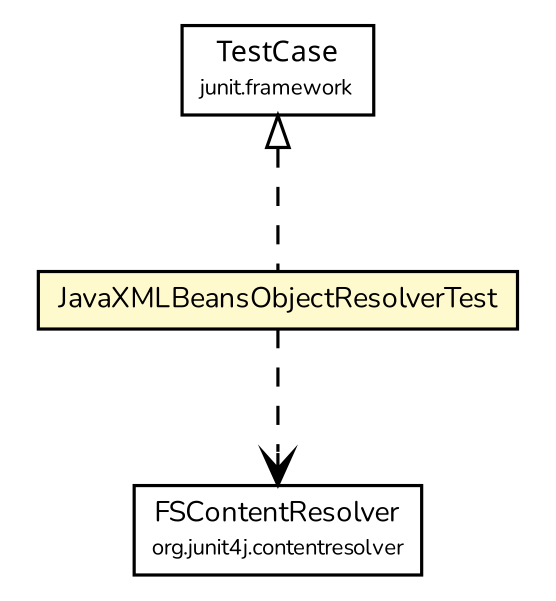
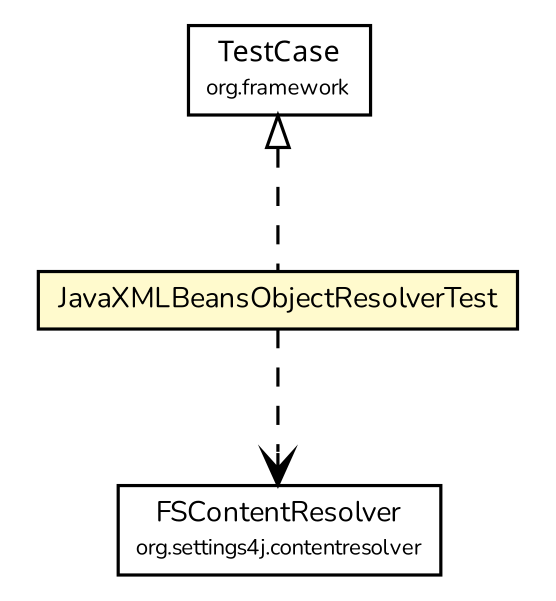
(278, 88) -> (280, 88)
(278, 548) -> (280, 548)
